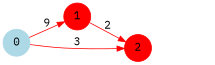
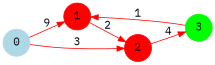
none -> (199, 28)
